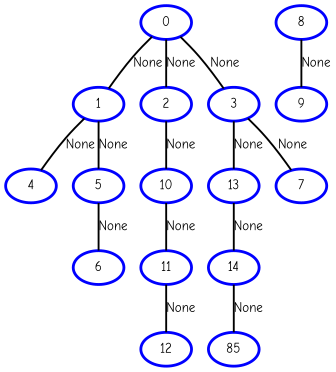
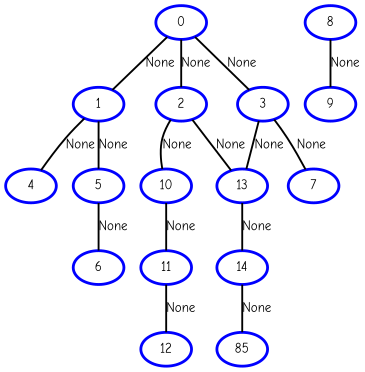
none -> (212, 145)
